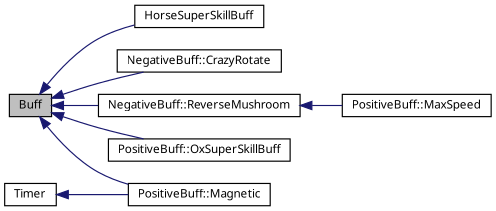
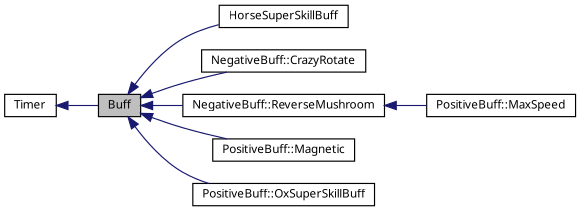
(98, 195) -> (83, 106)
